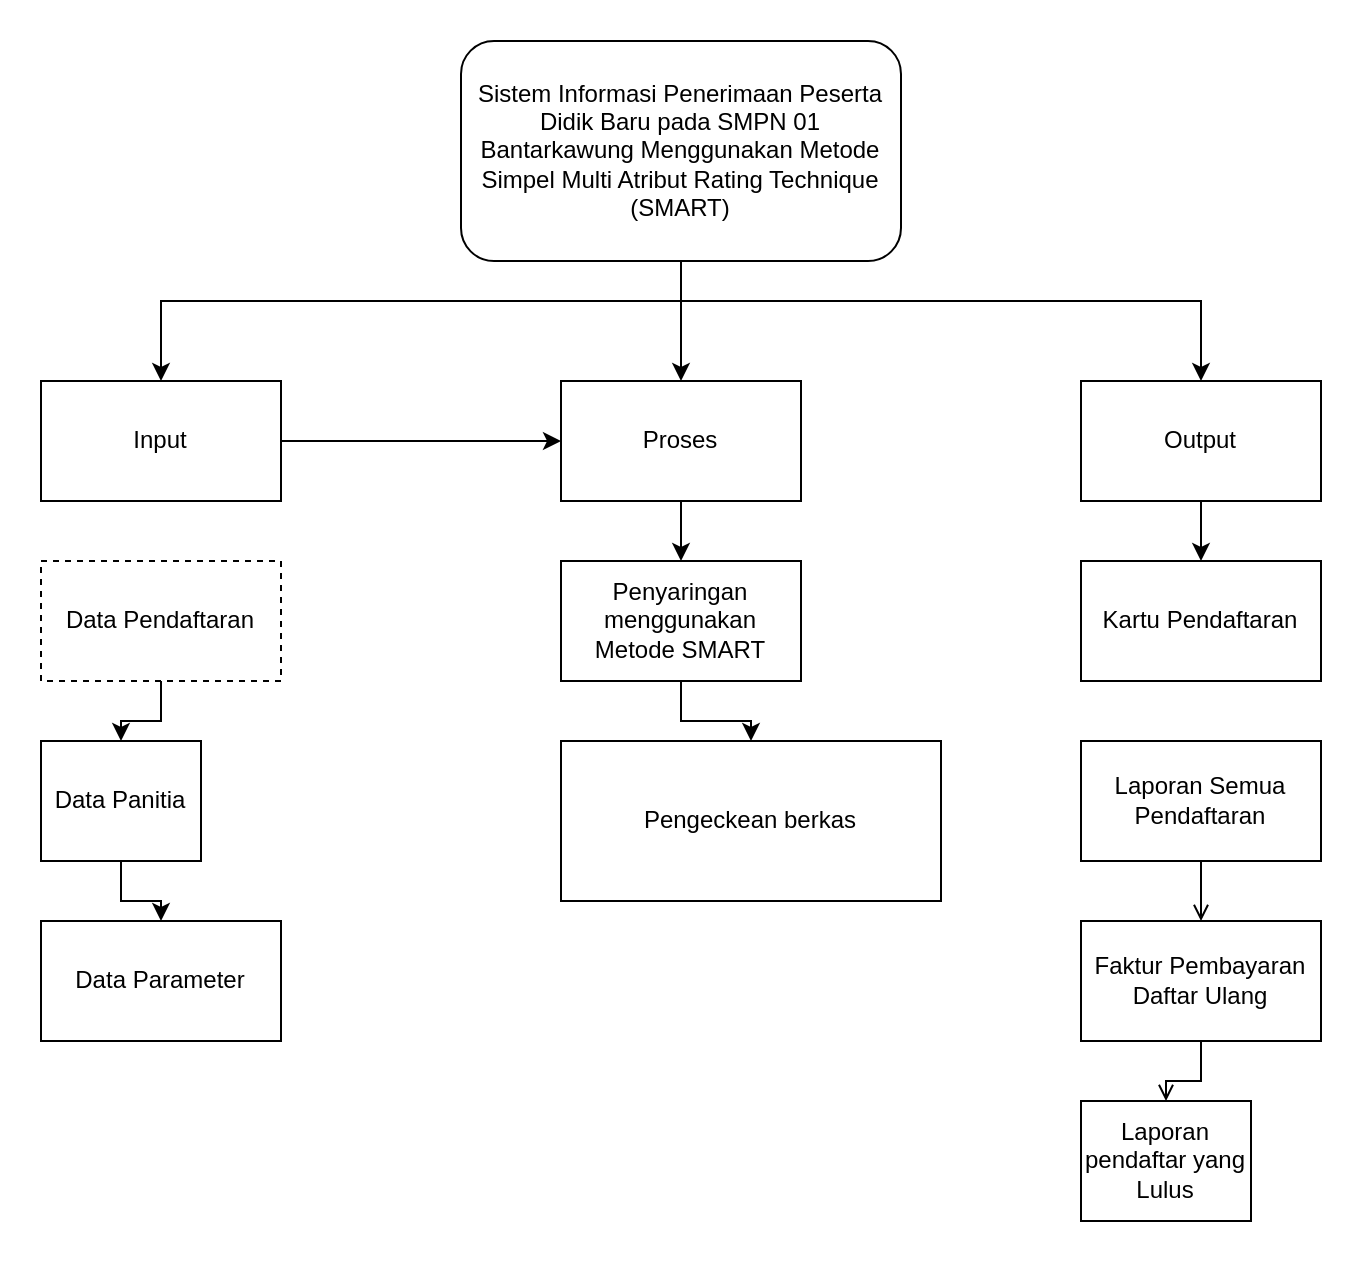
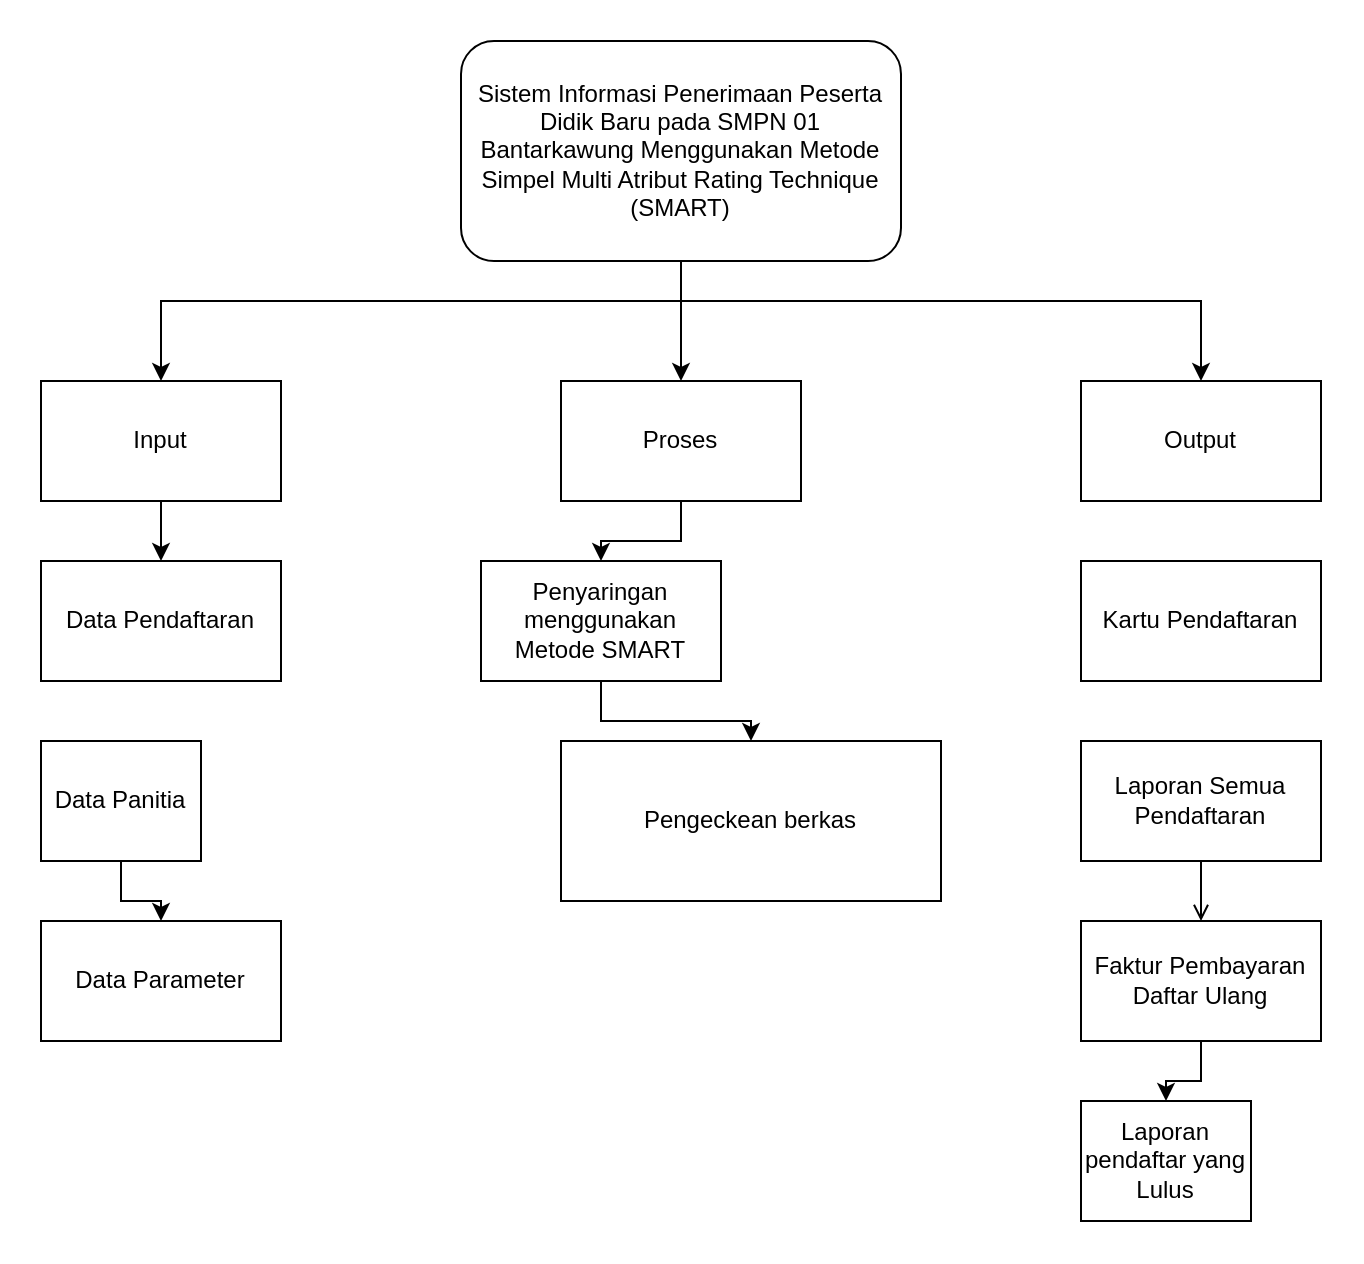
(414, 441) -> (161, 538)
(1201, 538) -> none
(161, 621) -> (161, 621)
(681, 621) -> (601, 621)
(158, 721) -> none
(1166, 1089) -> (1166, 1086)
